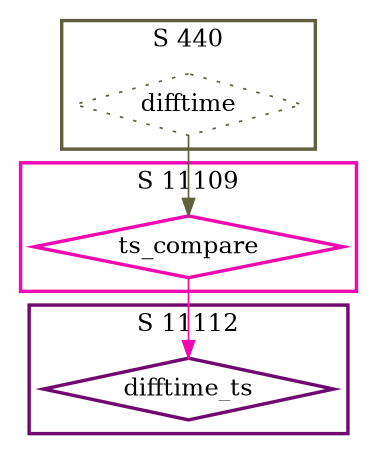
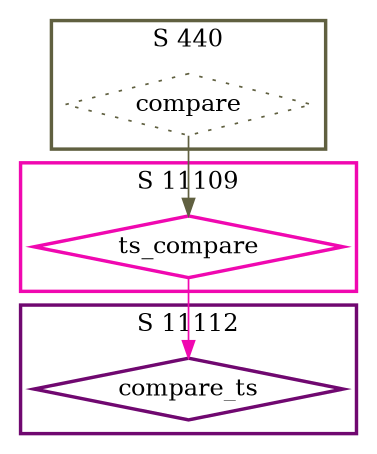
(189, 105) -> (189, 105)
(189, 389) -> (189, 389)
